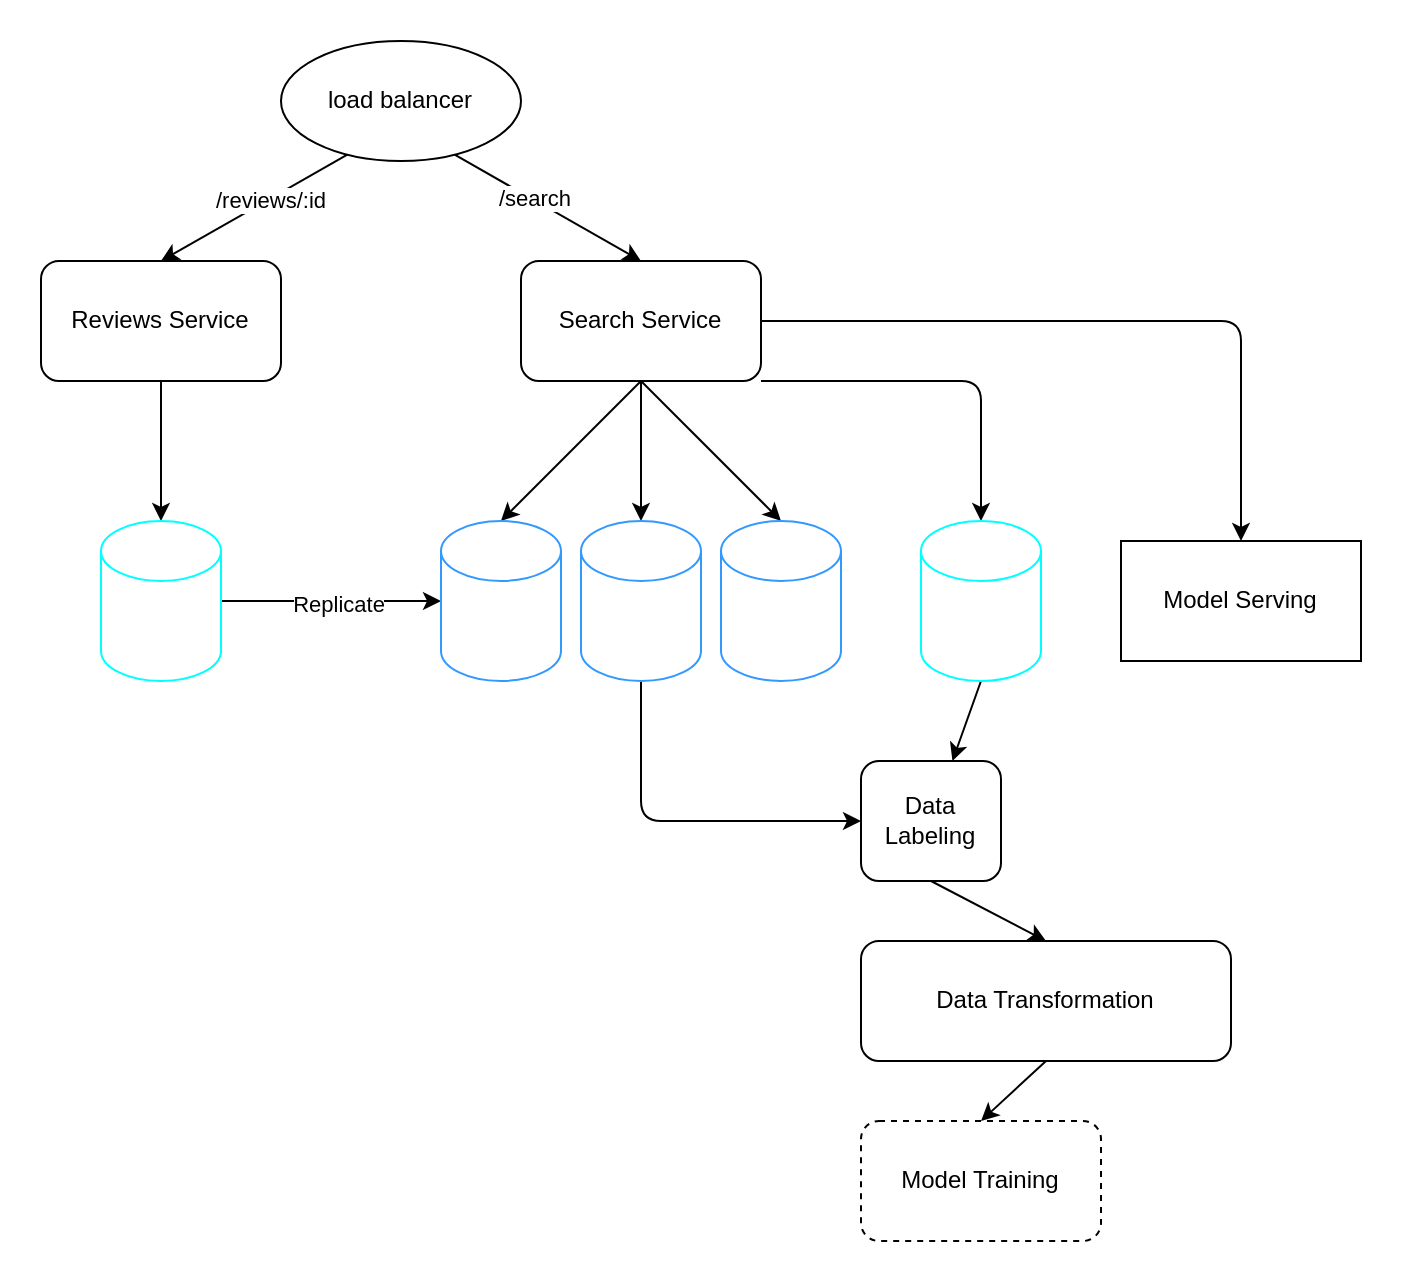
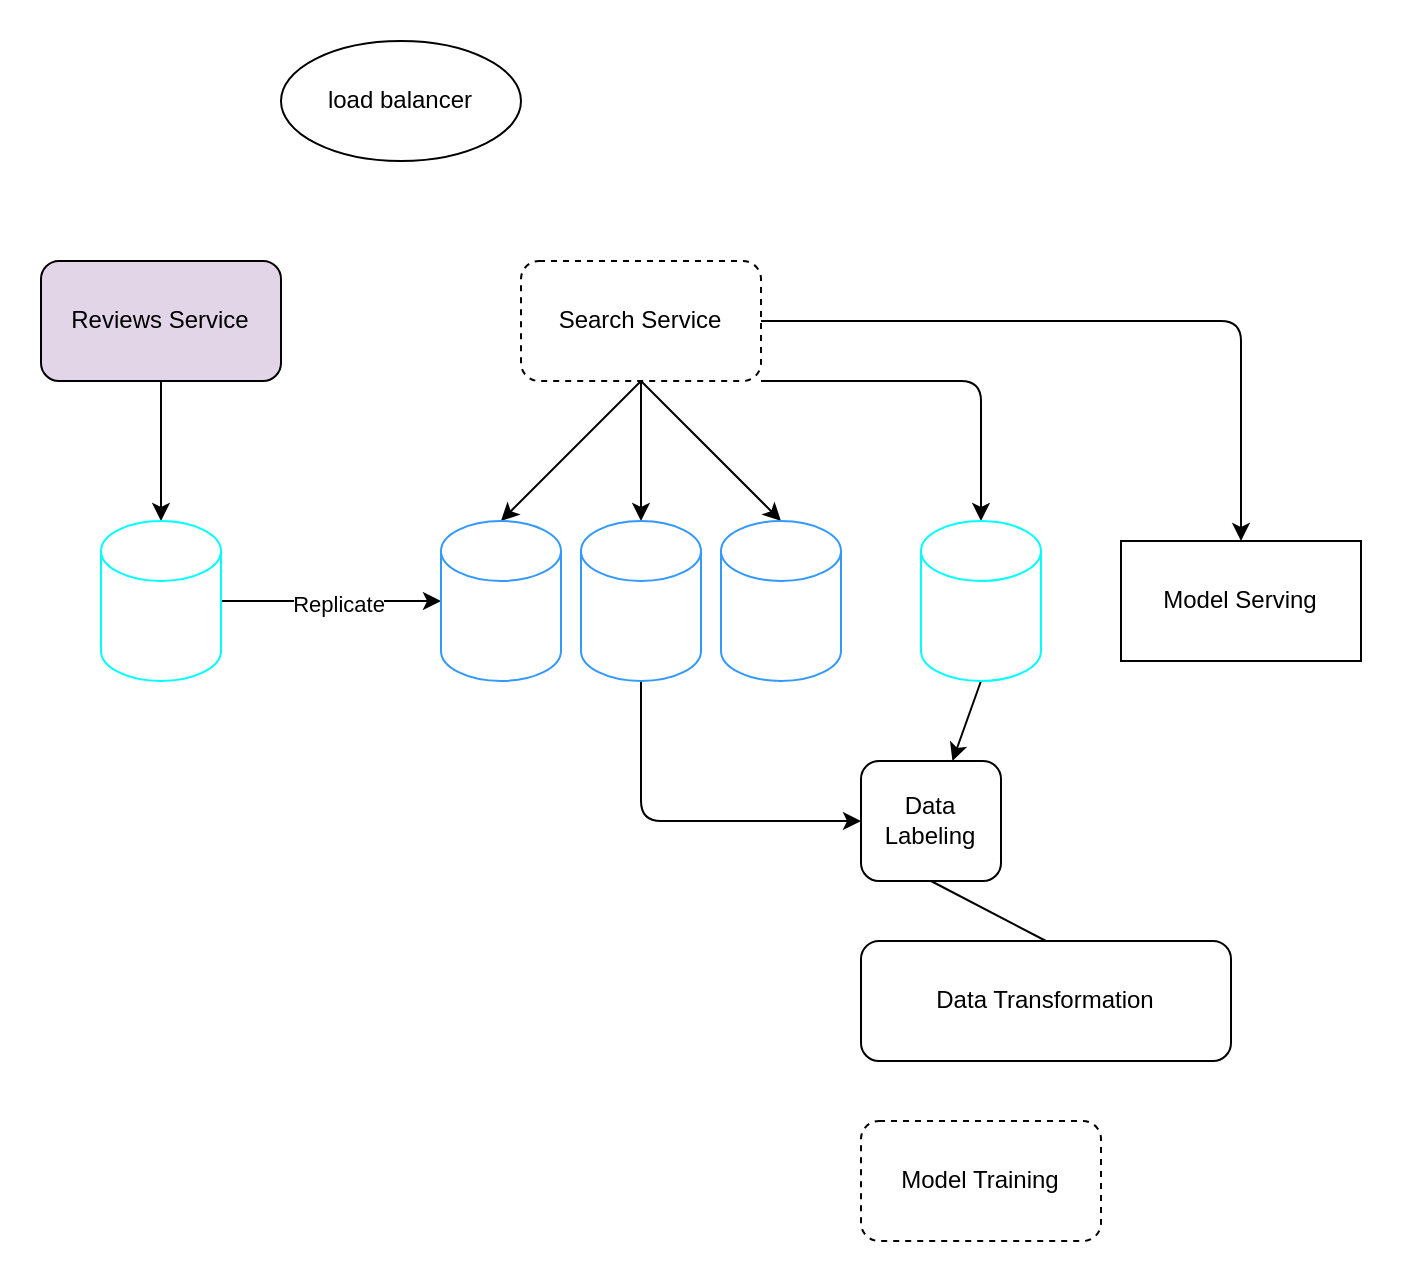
(225, 224) -> none
(591, 232) -> none
(161, 321) -> (161, 321)
(641, 321) -> (641, 321)
(1033, 934) -> (1037, 936)
(1019, 1086) -> none
